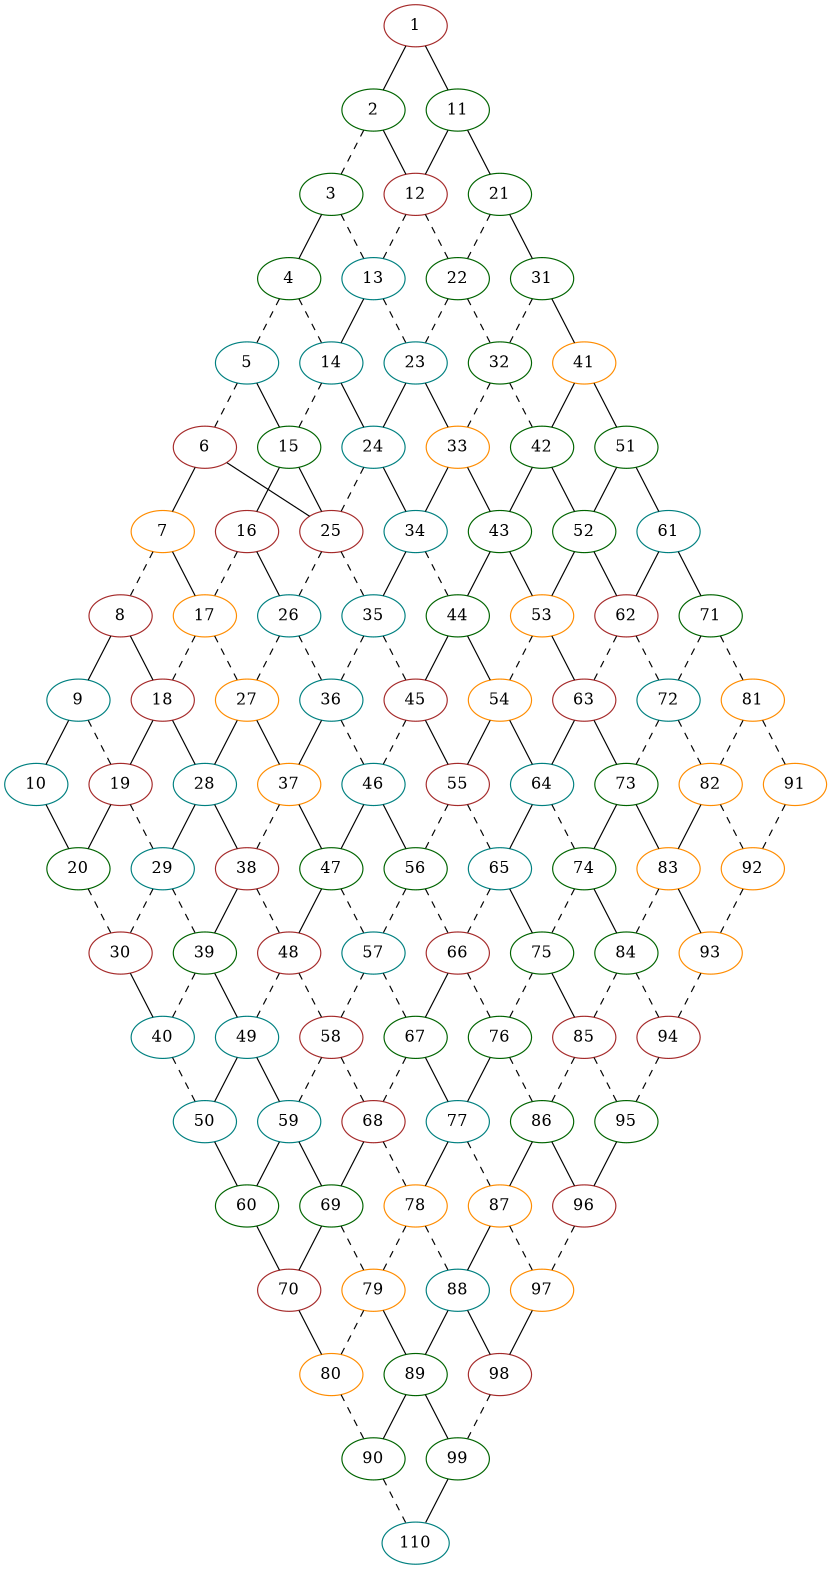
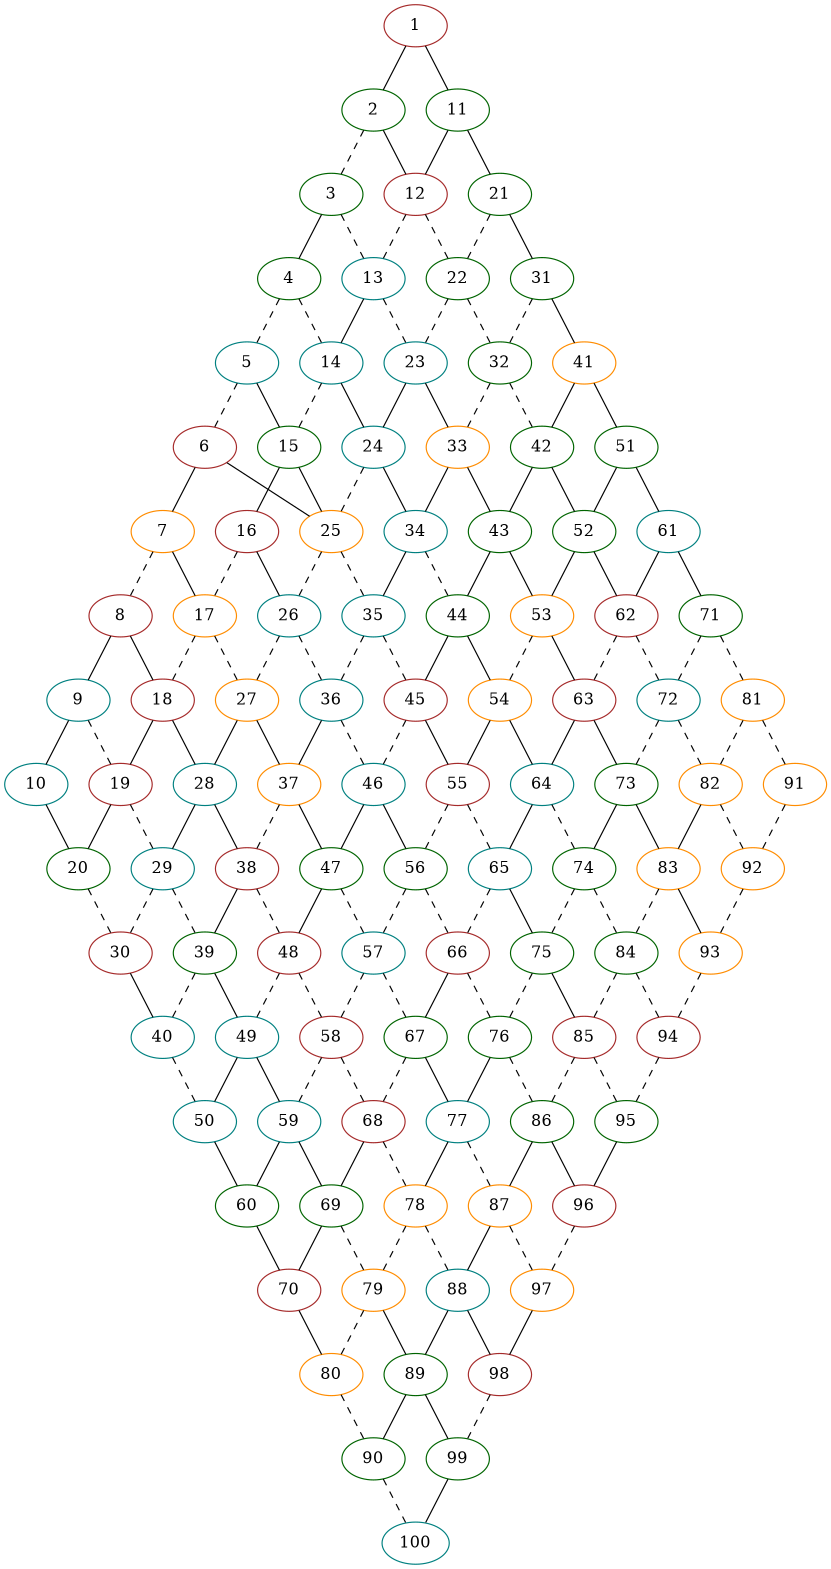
(331, 532) -> (331, 532)
(605, 911) -> (605, 911)
(416, 1543) -> (416, 1543)
